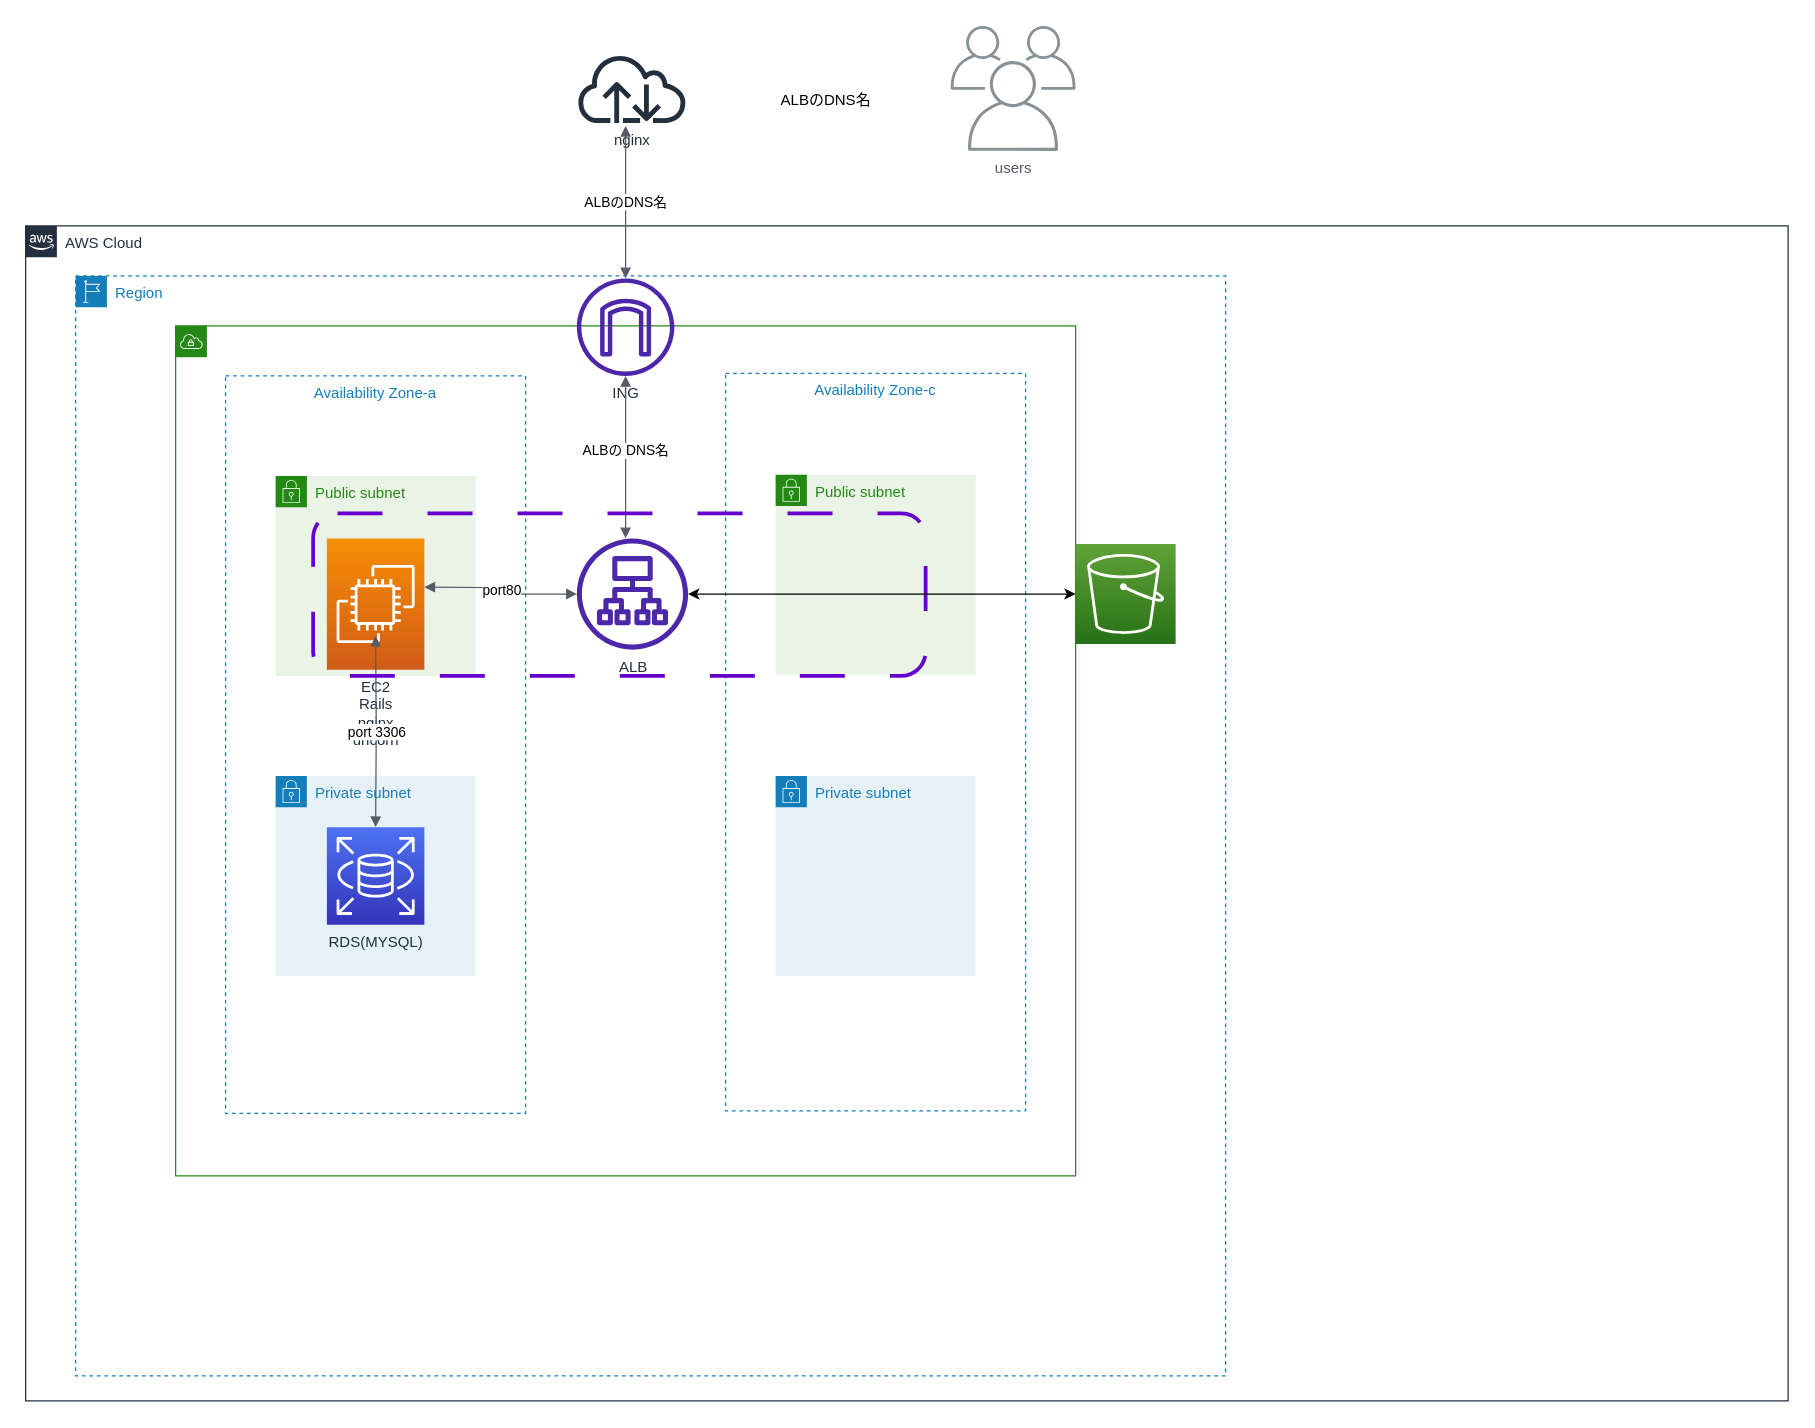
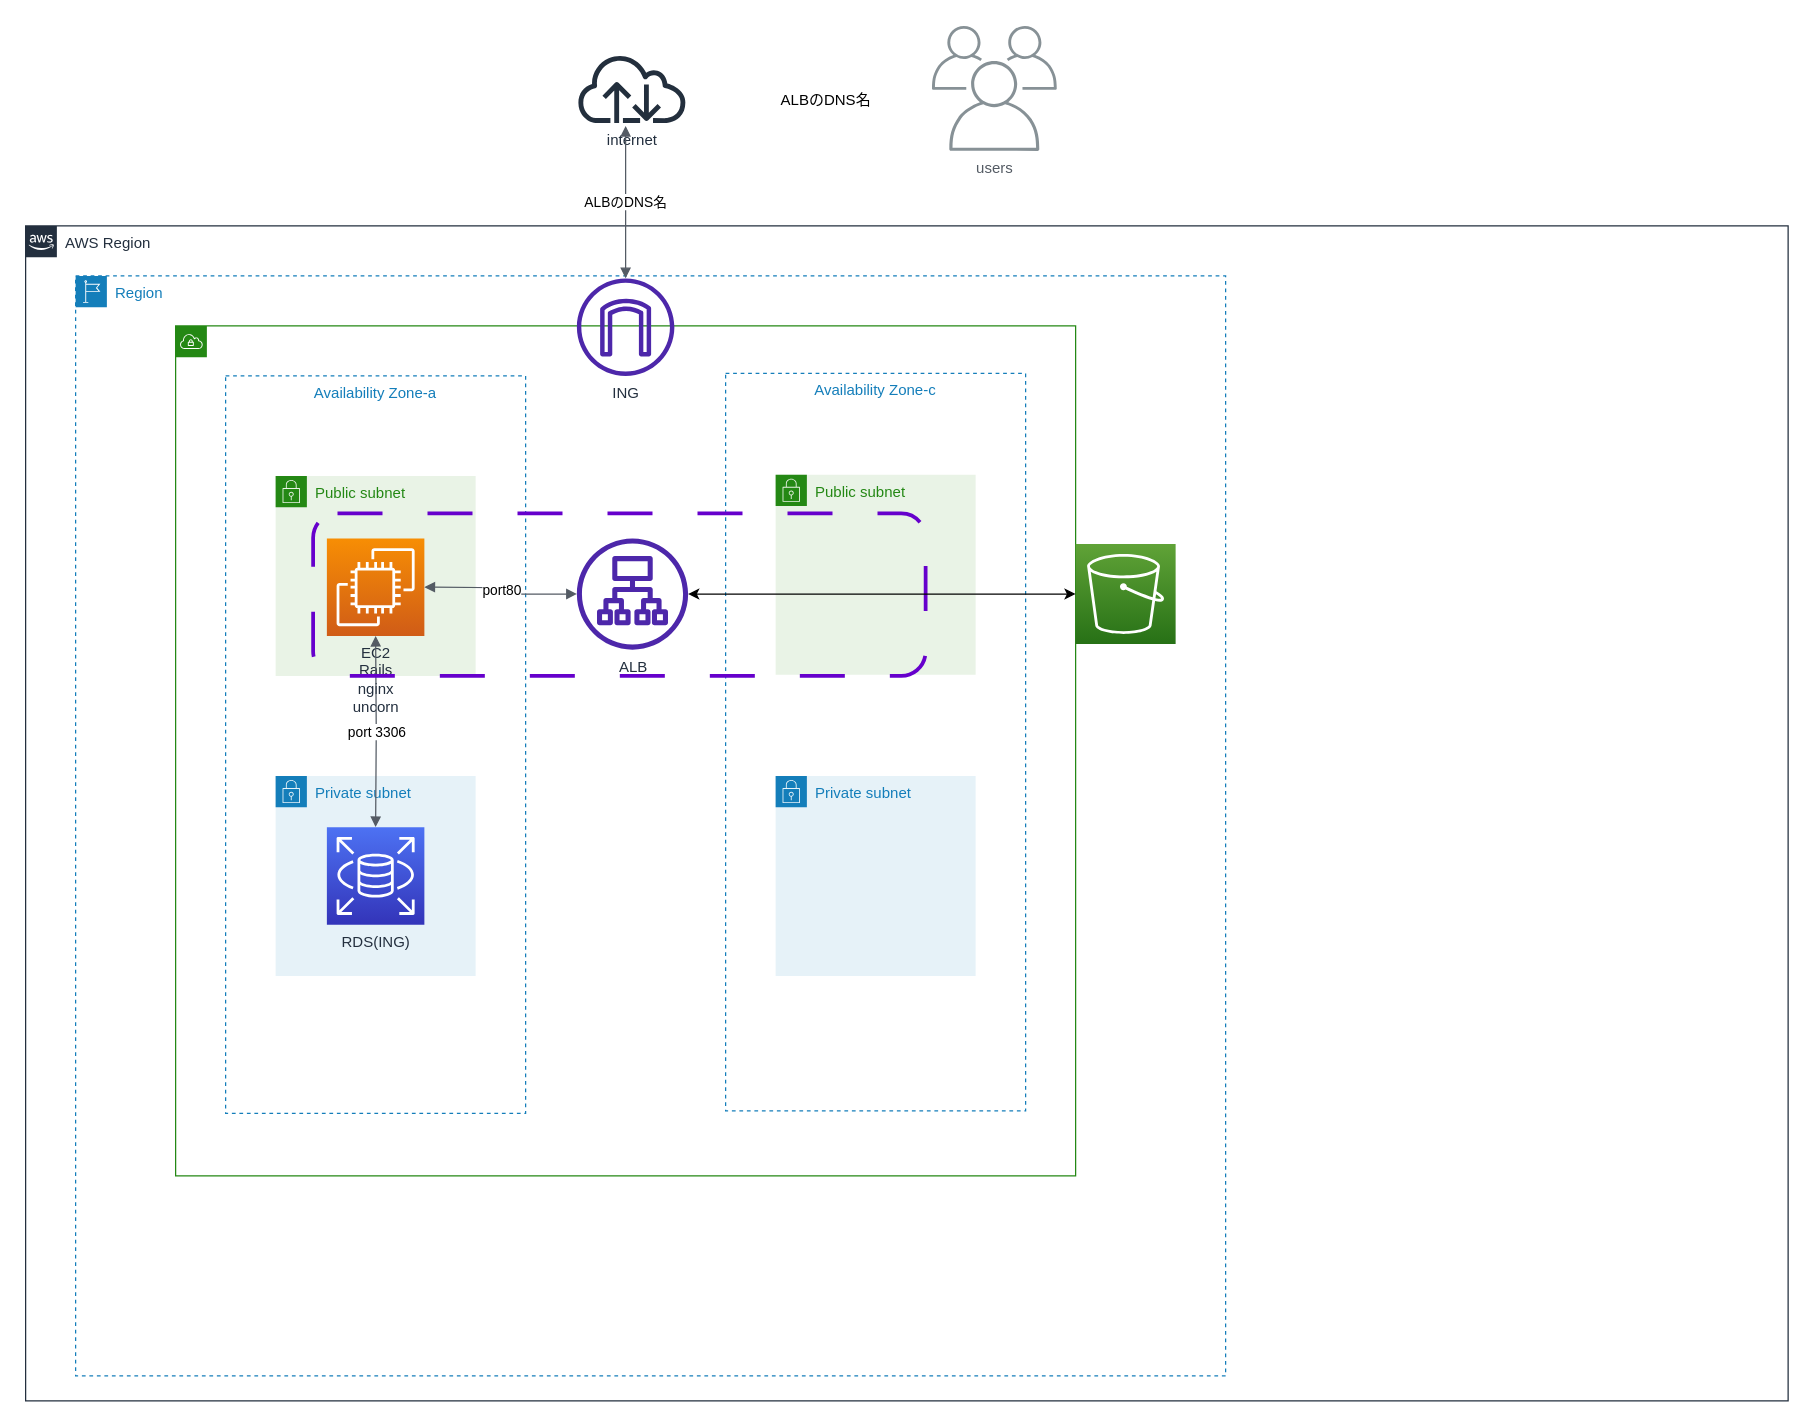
(1013, 88) -> (994, 88)
(633, 141) -> (633, 141)
(100, 243) -> (104, 243)
(626, 456) -> none
(376, 604) -> (376, 587)
(376, 942) -> (376, 942)
